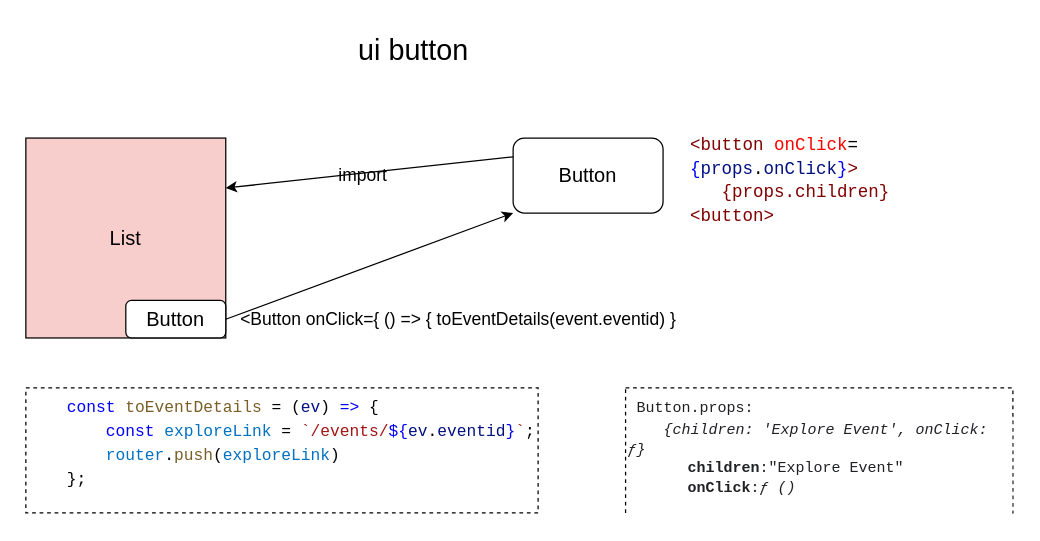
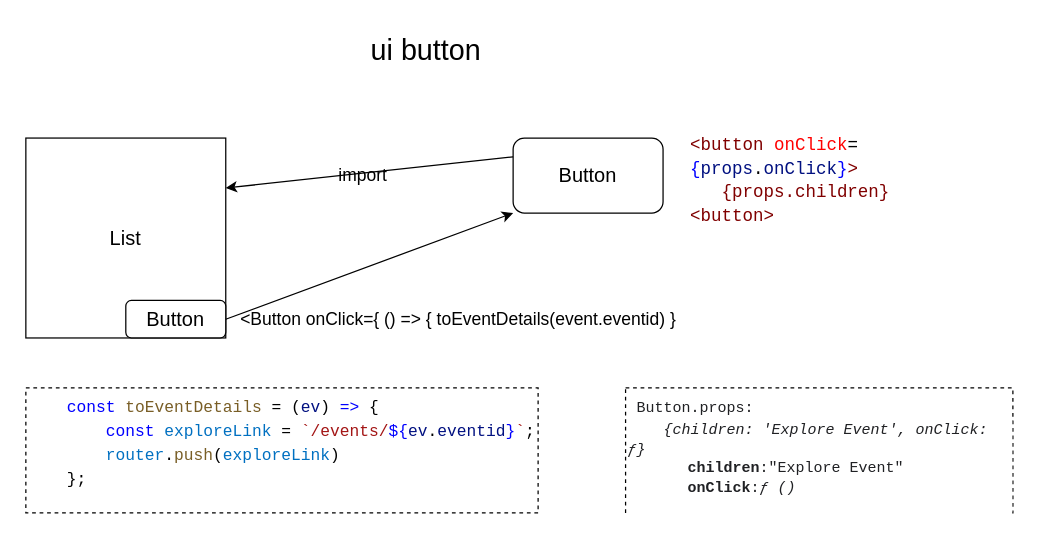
(413, 51) -> (426, 51)
(126, 238) -> (126, 238)
